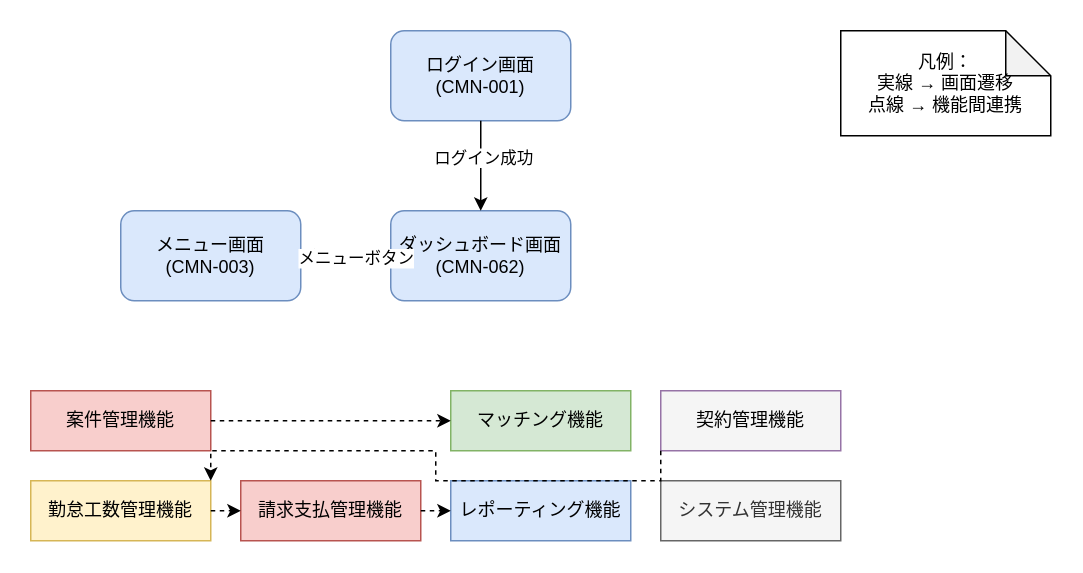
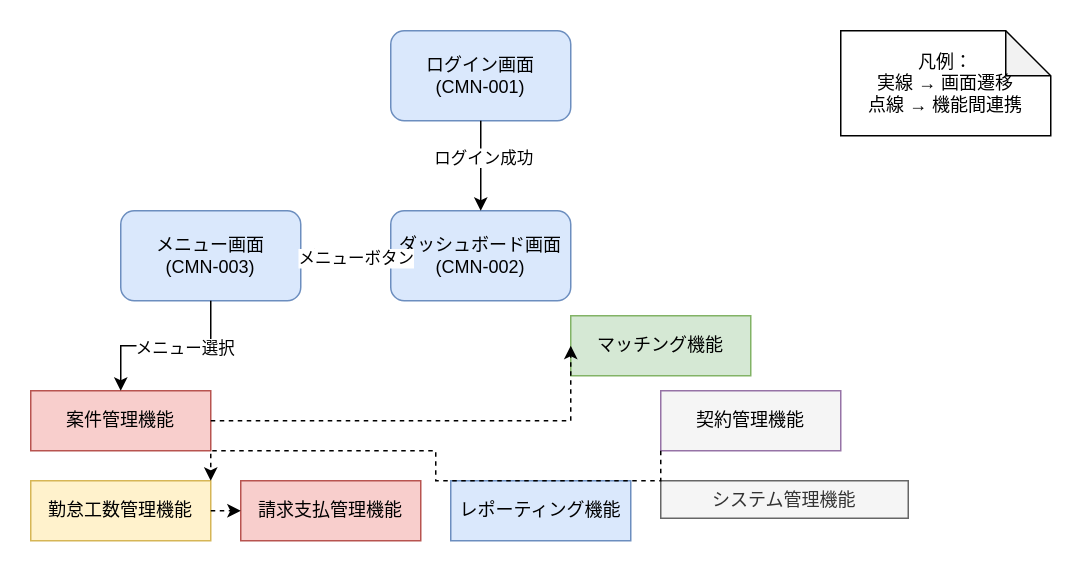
(481, 256) -> (481, 256)
none -> (211, 343)
(541, 421) -> (661, 346)
(431, 511) -> none
(751, 511) -> (785, 500)
